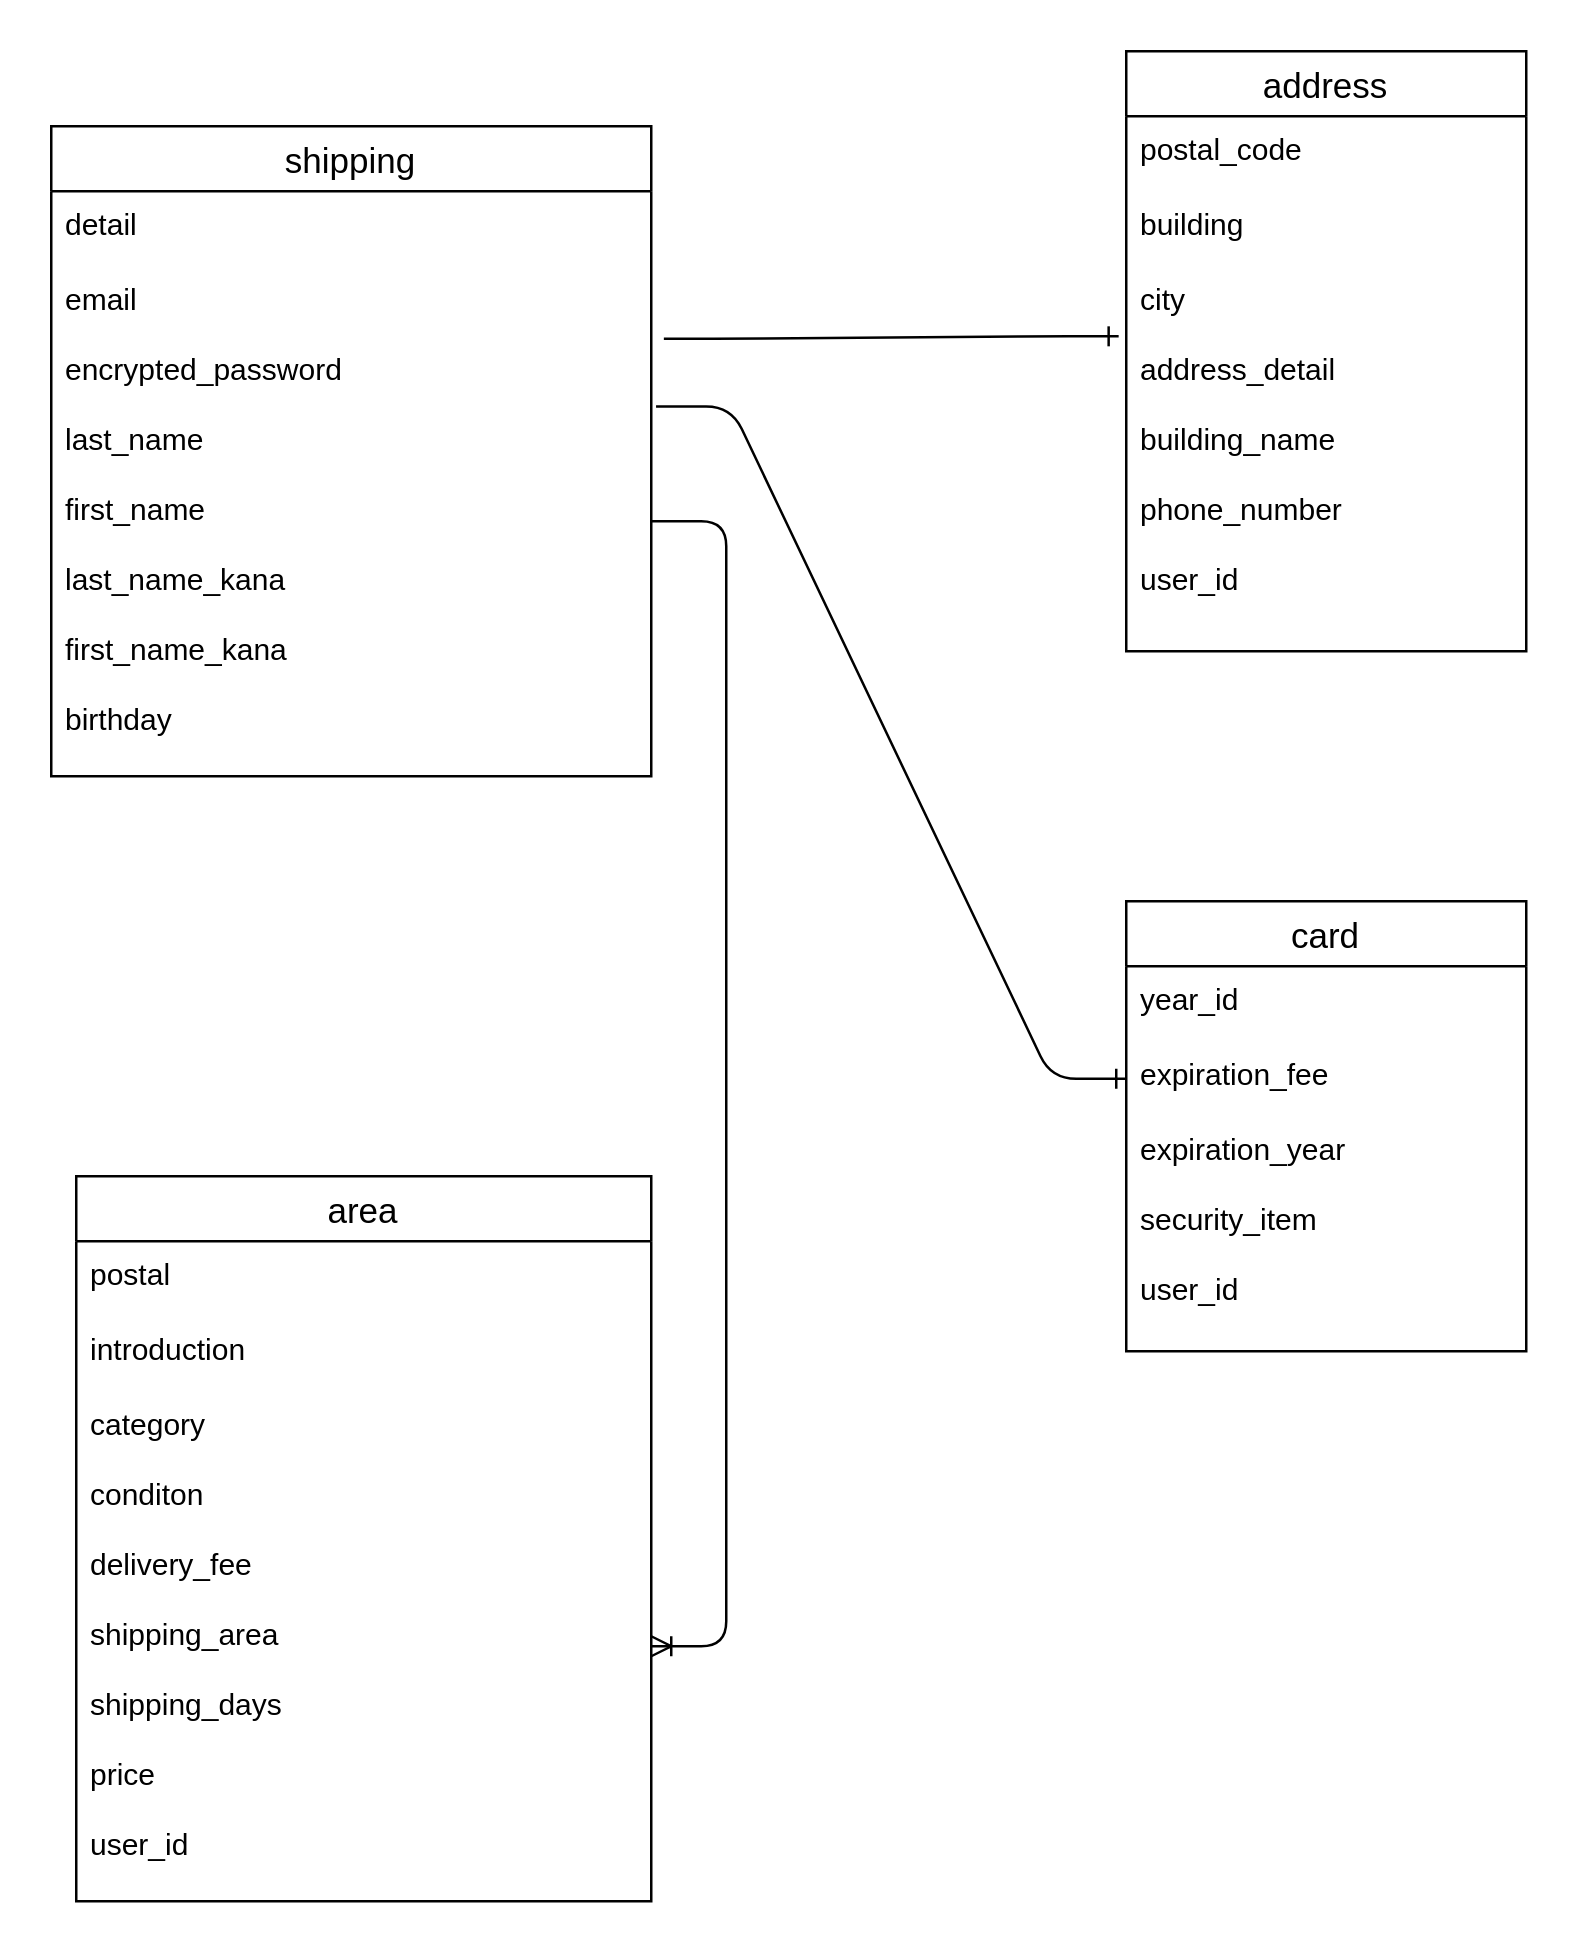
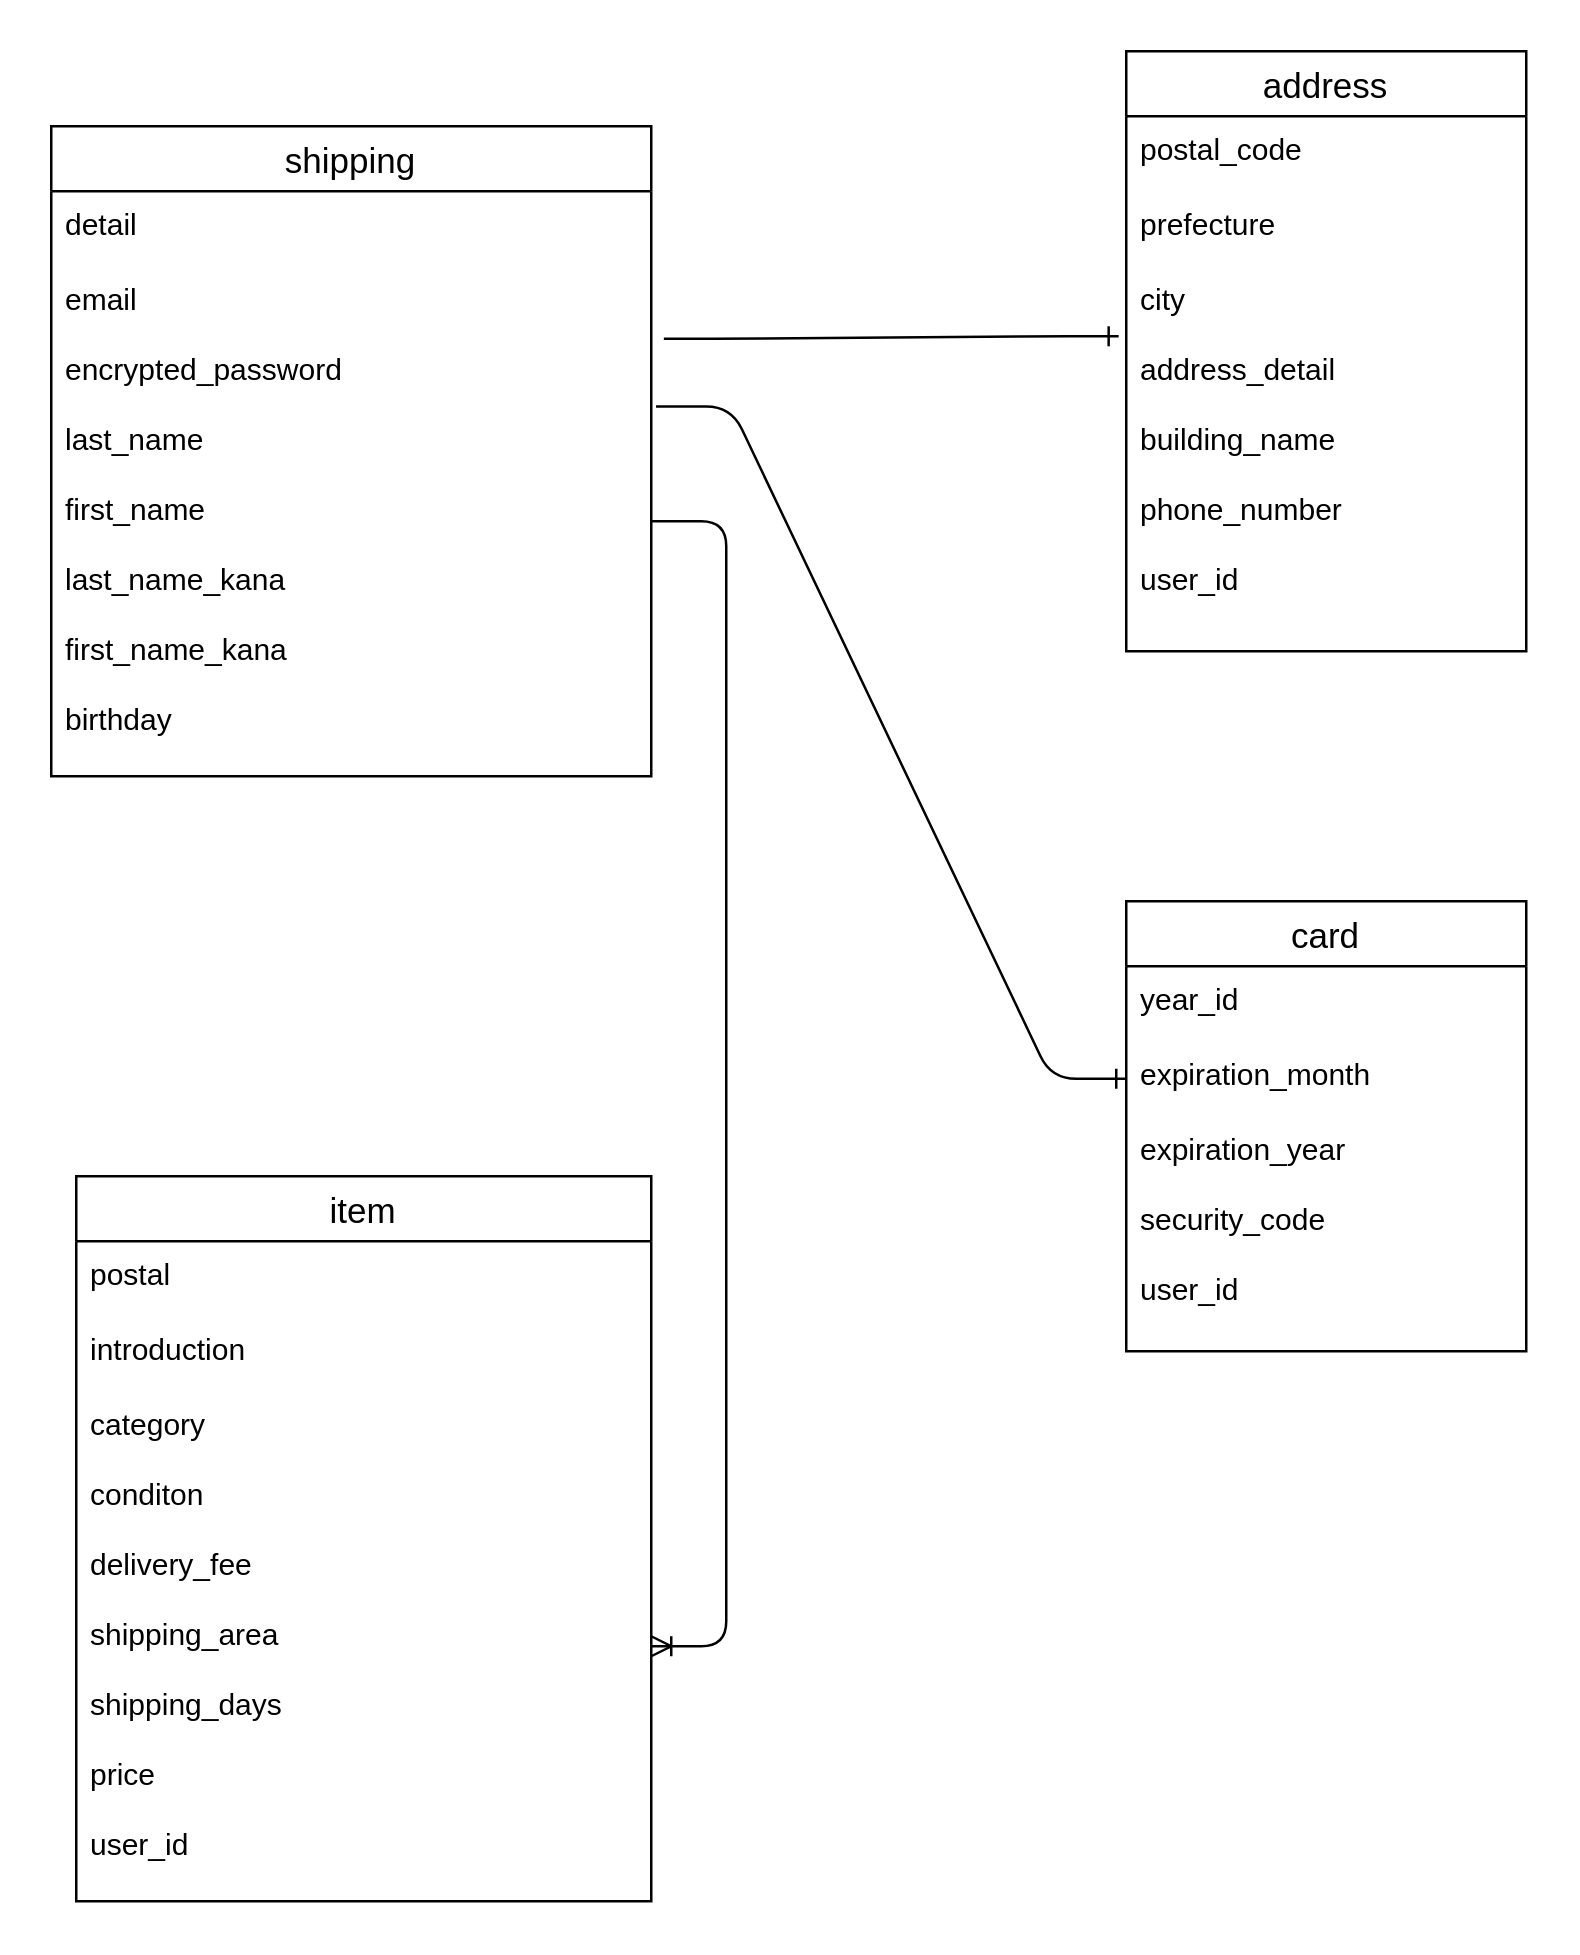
(1196, 225) -> (1224, 225)
(1250, 1075) -> (1267, 1075)
(1258, 1150) -> (1258, 1150)
(363, 1211) -> (363, 1211)
